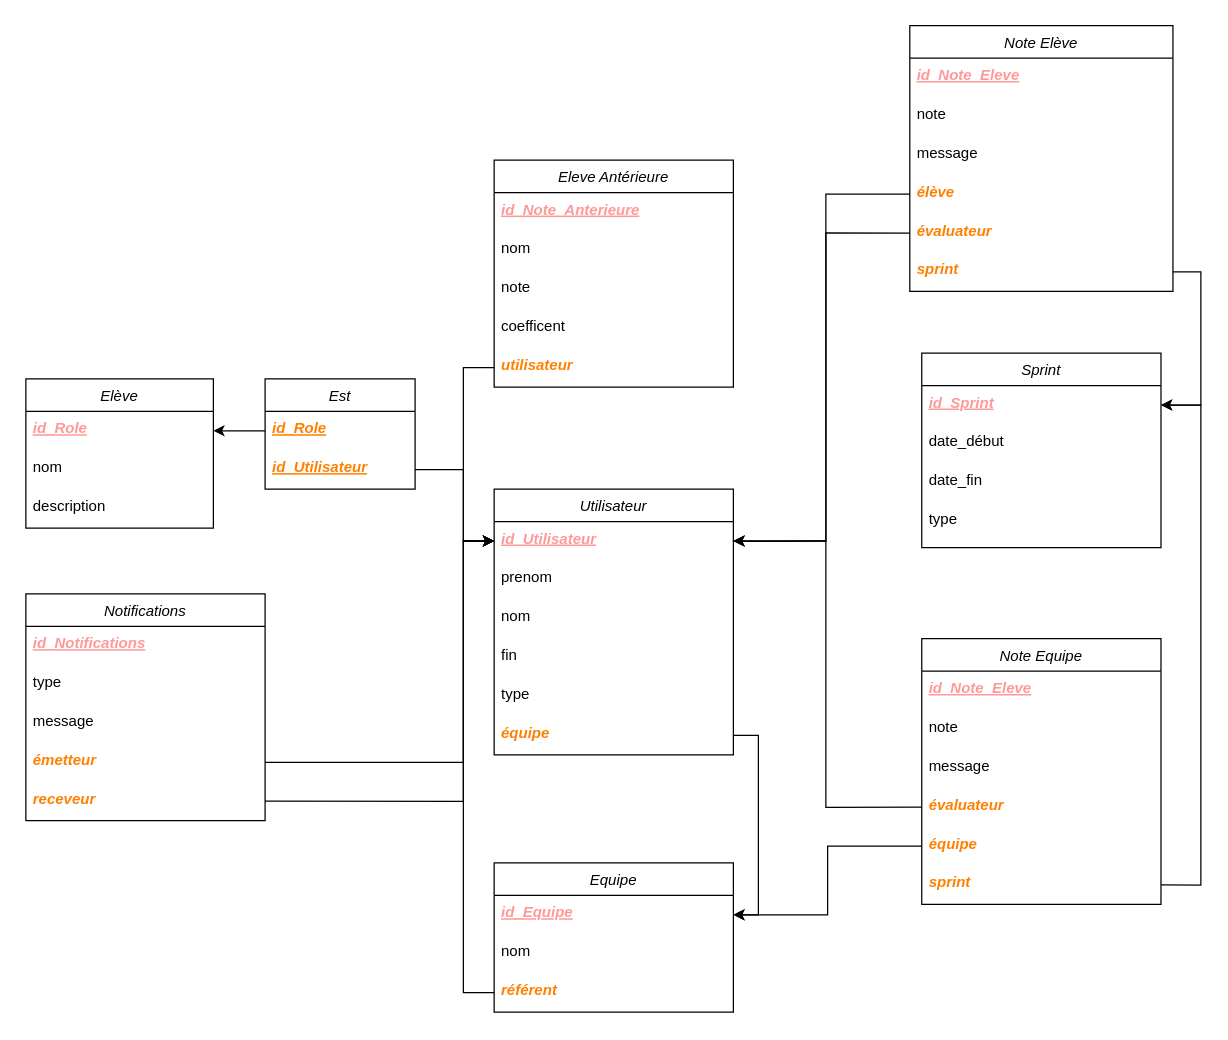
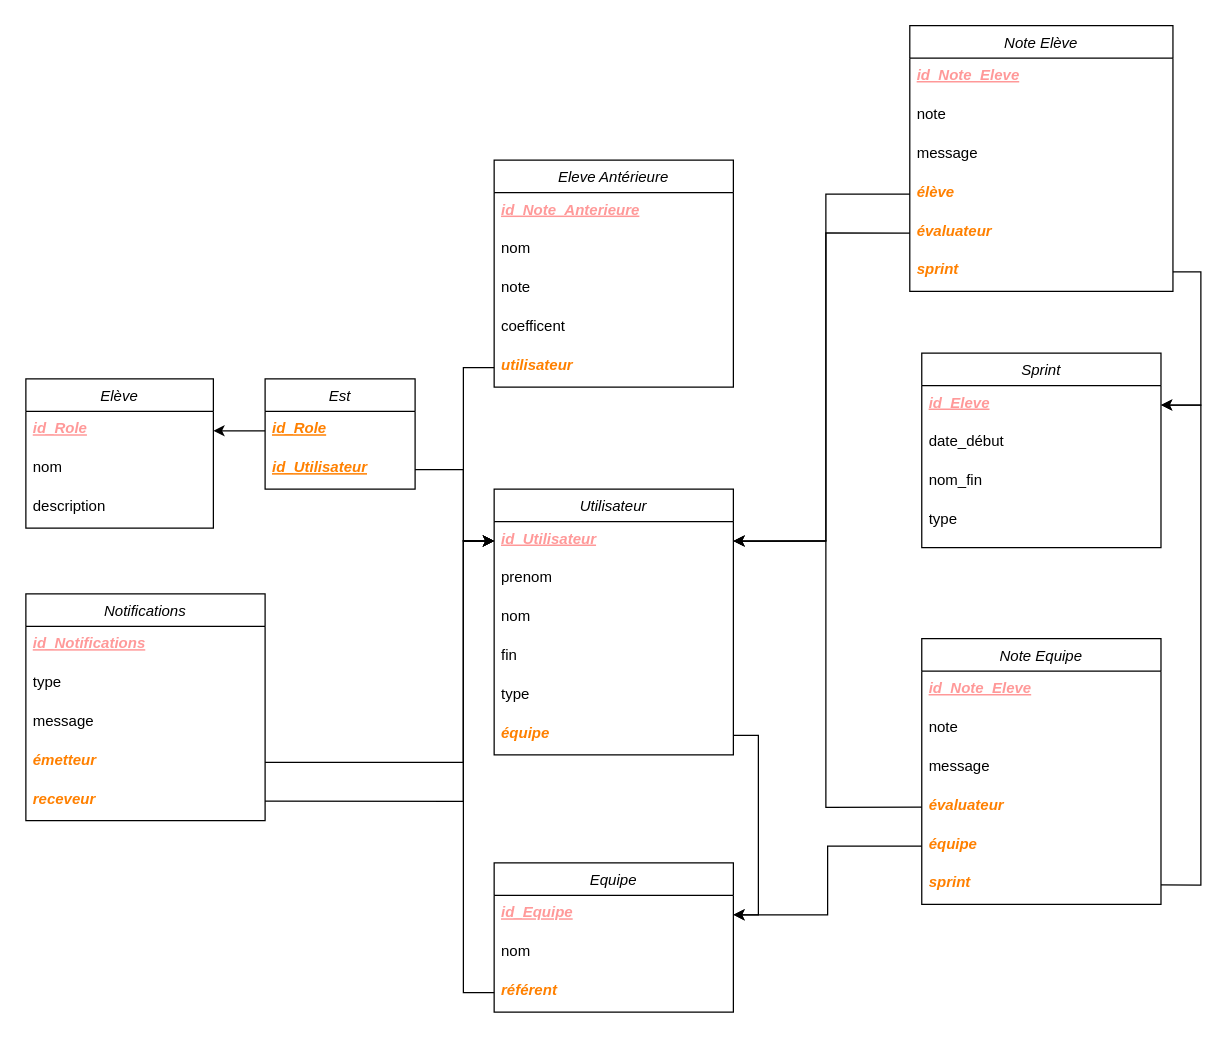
(962, 403) -> (958, 403)
(960, 480) -> (956, 480)
